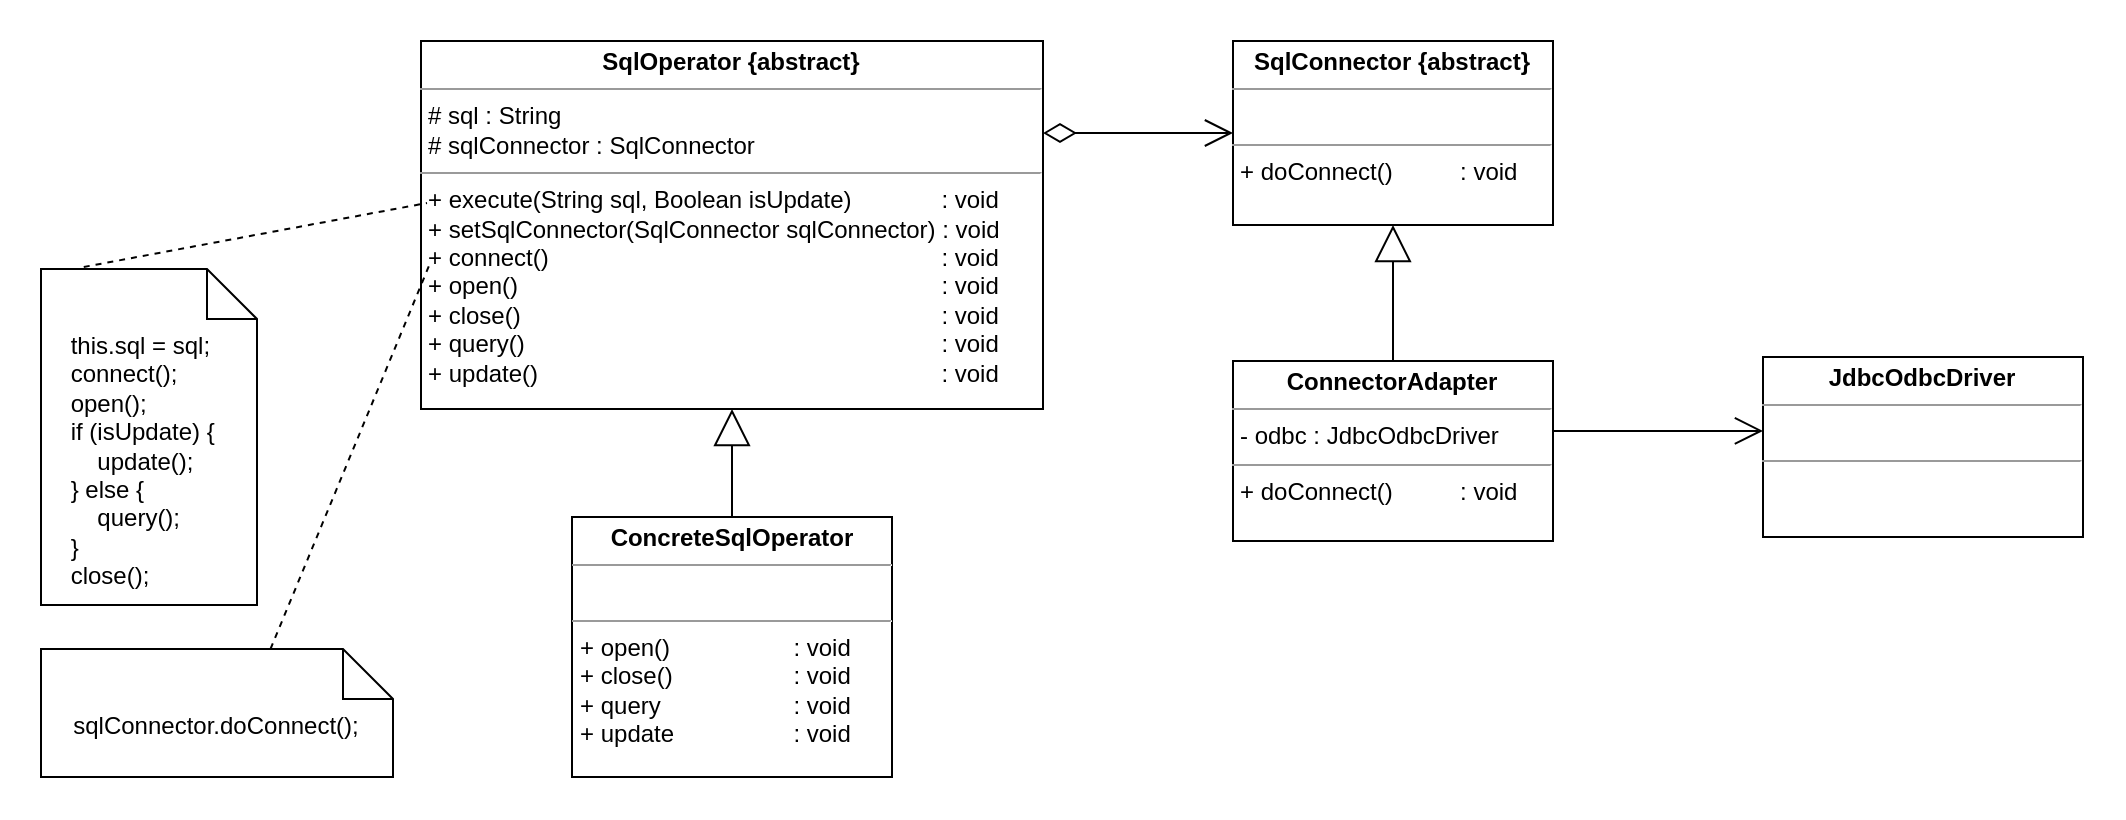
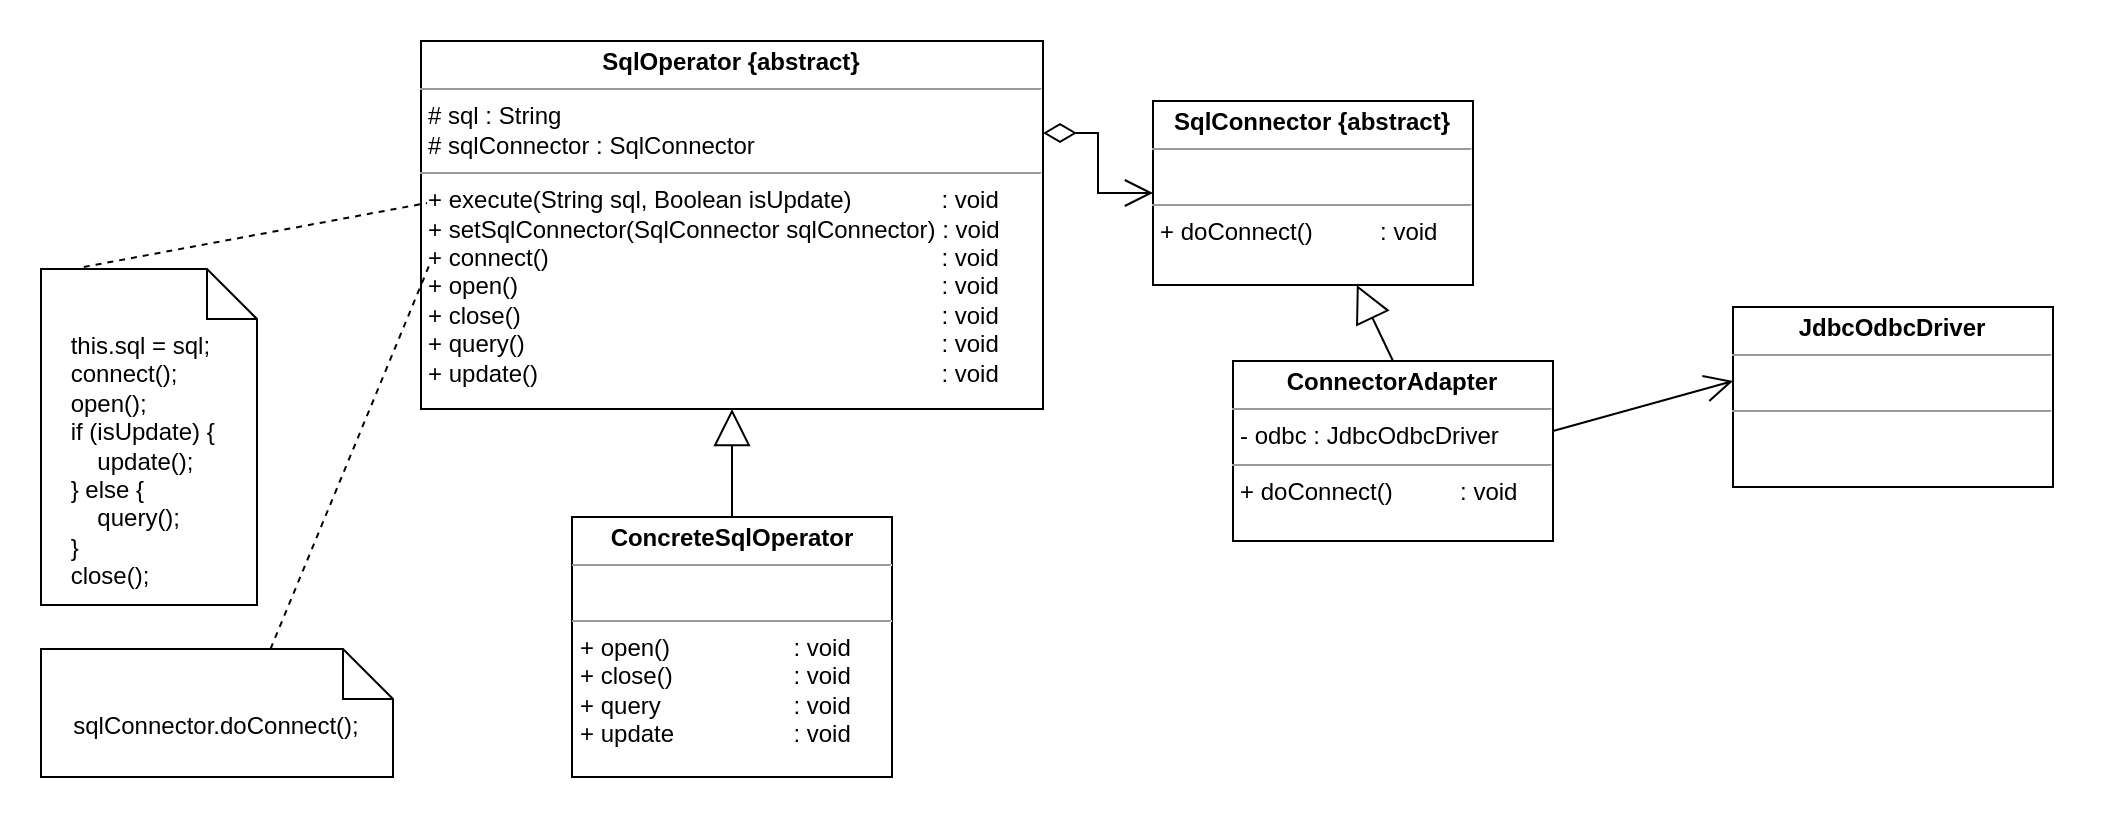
(1393, 133) -> (1313, 193)
(1923, 447) -> (1893, 397)
